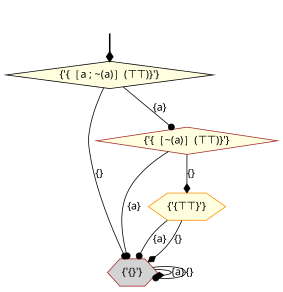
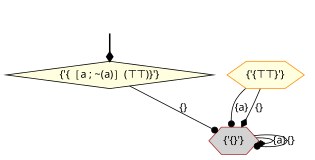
(187, 141) -> none
